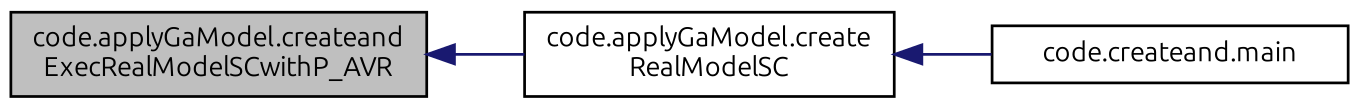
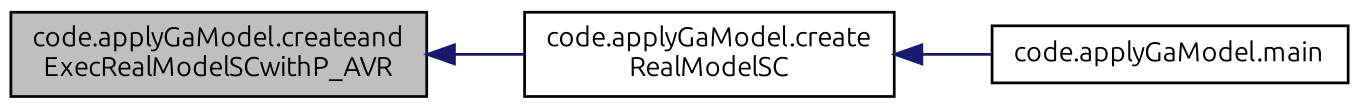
(1170, 54) -> (1170, 54)
